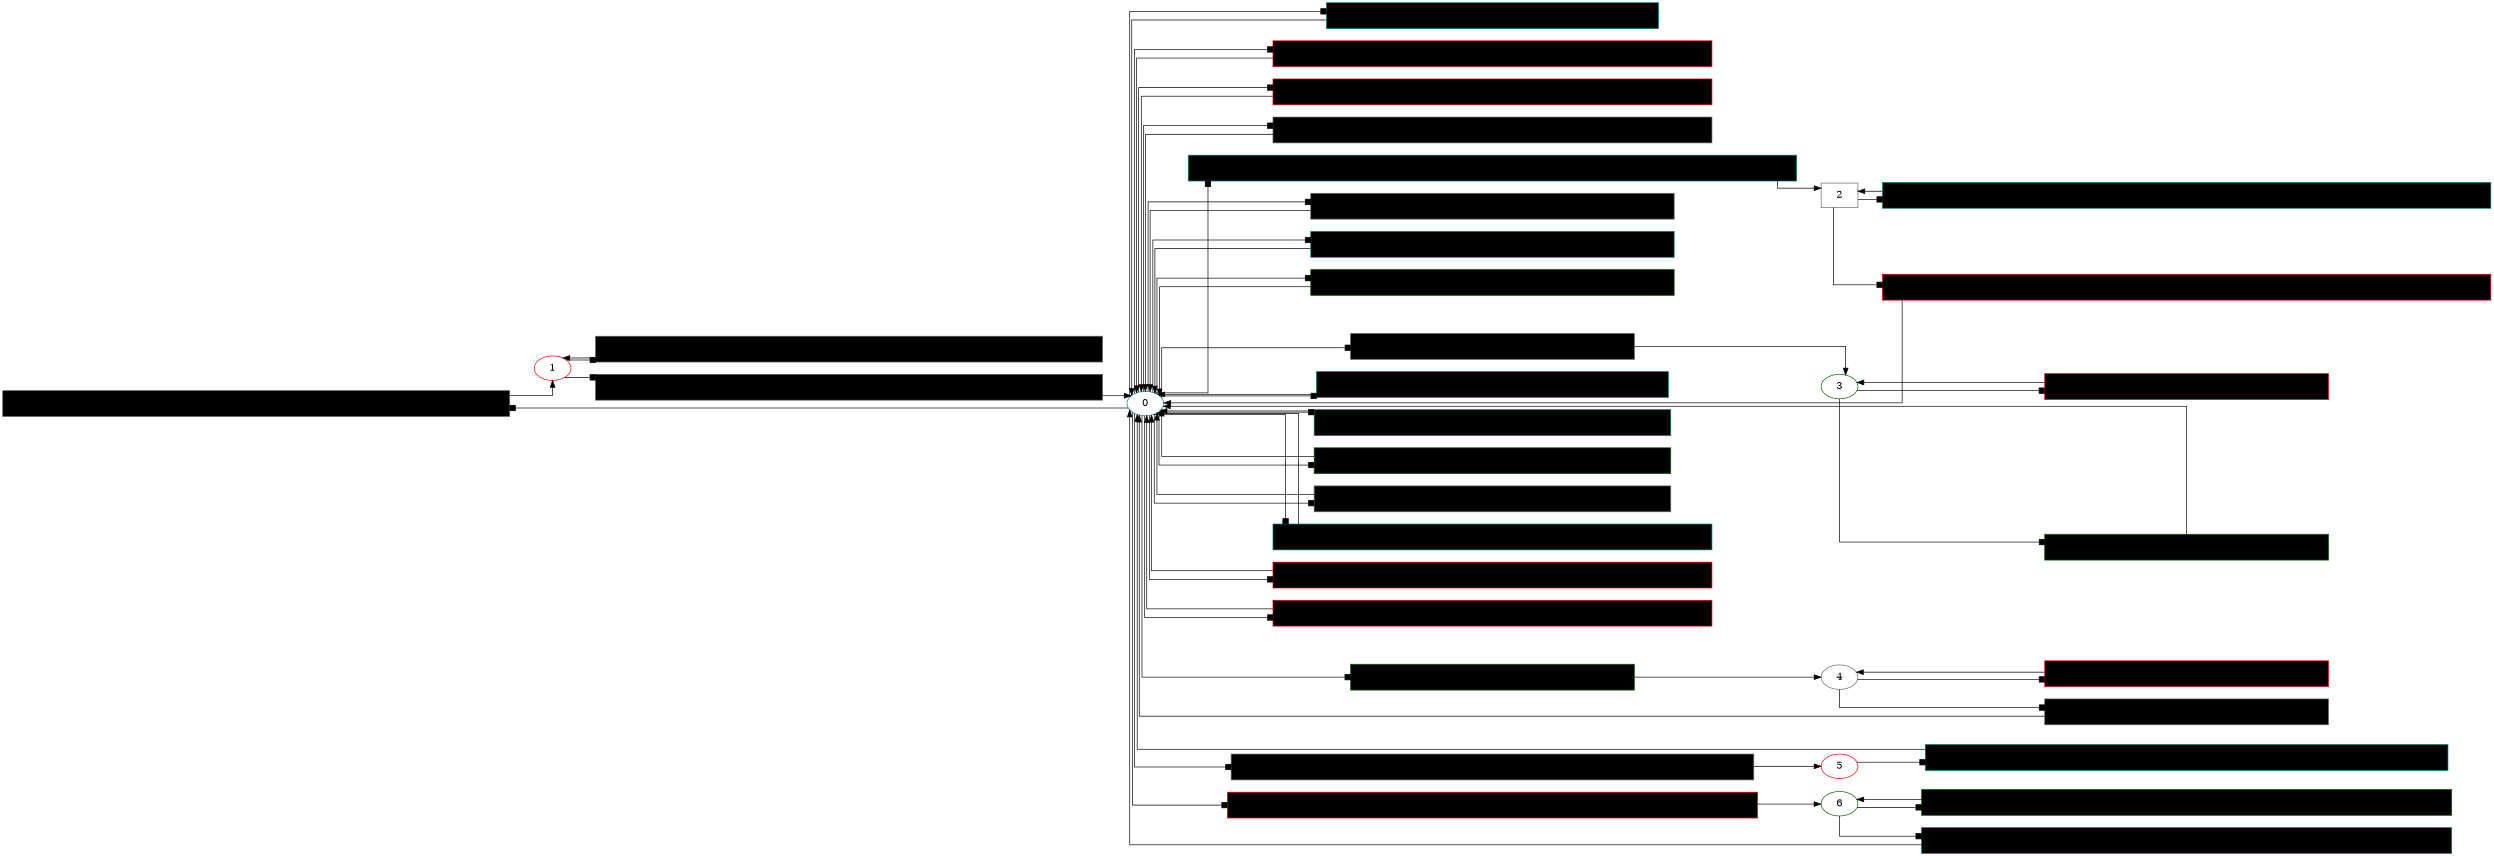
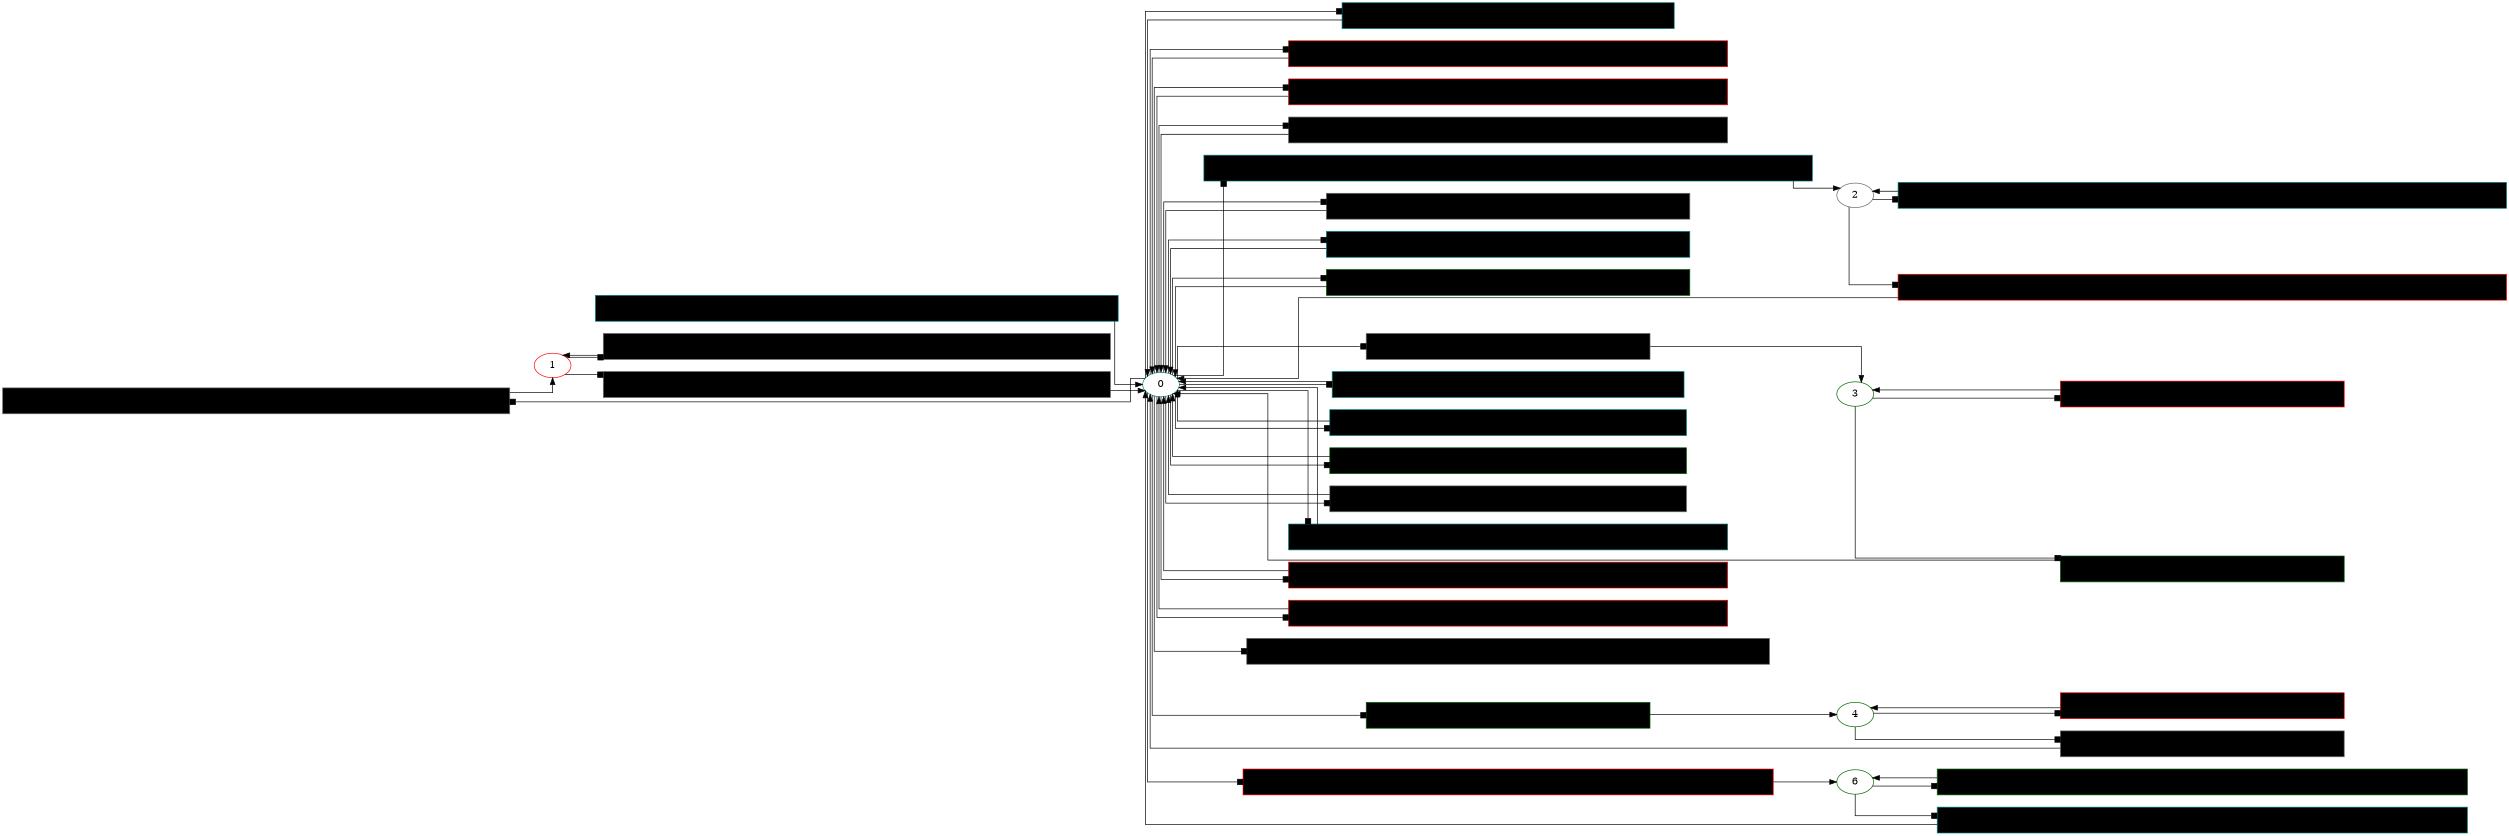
(1840, 195) -> (1855, 195)
(1840, 677) -> (1855, 715)
(1840, 766) -> none
